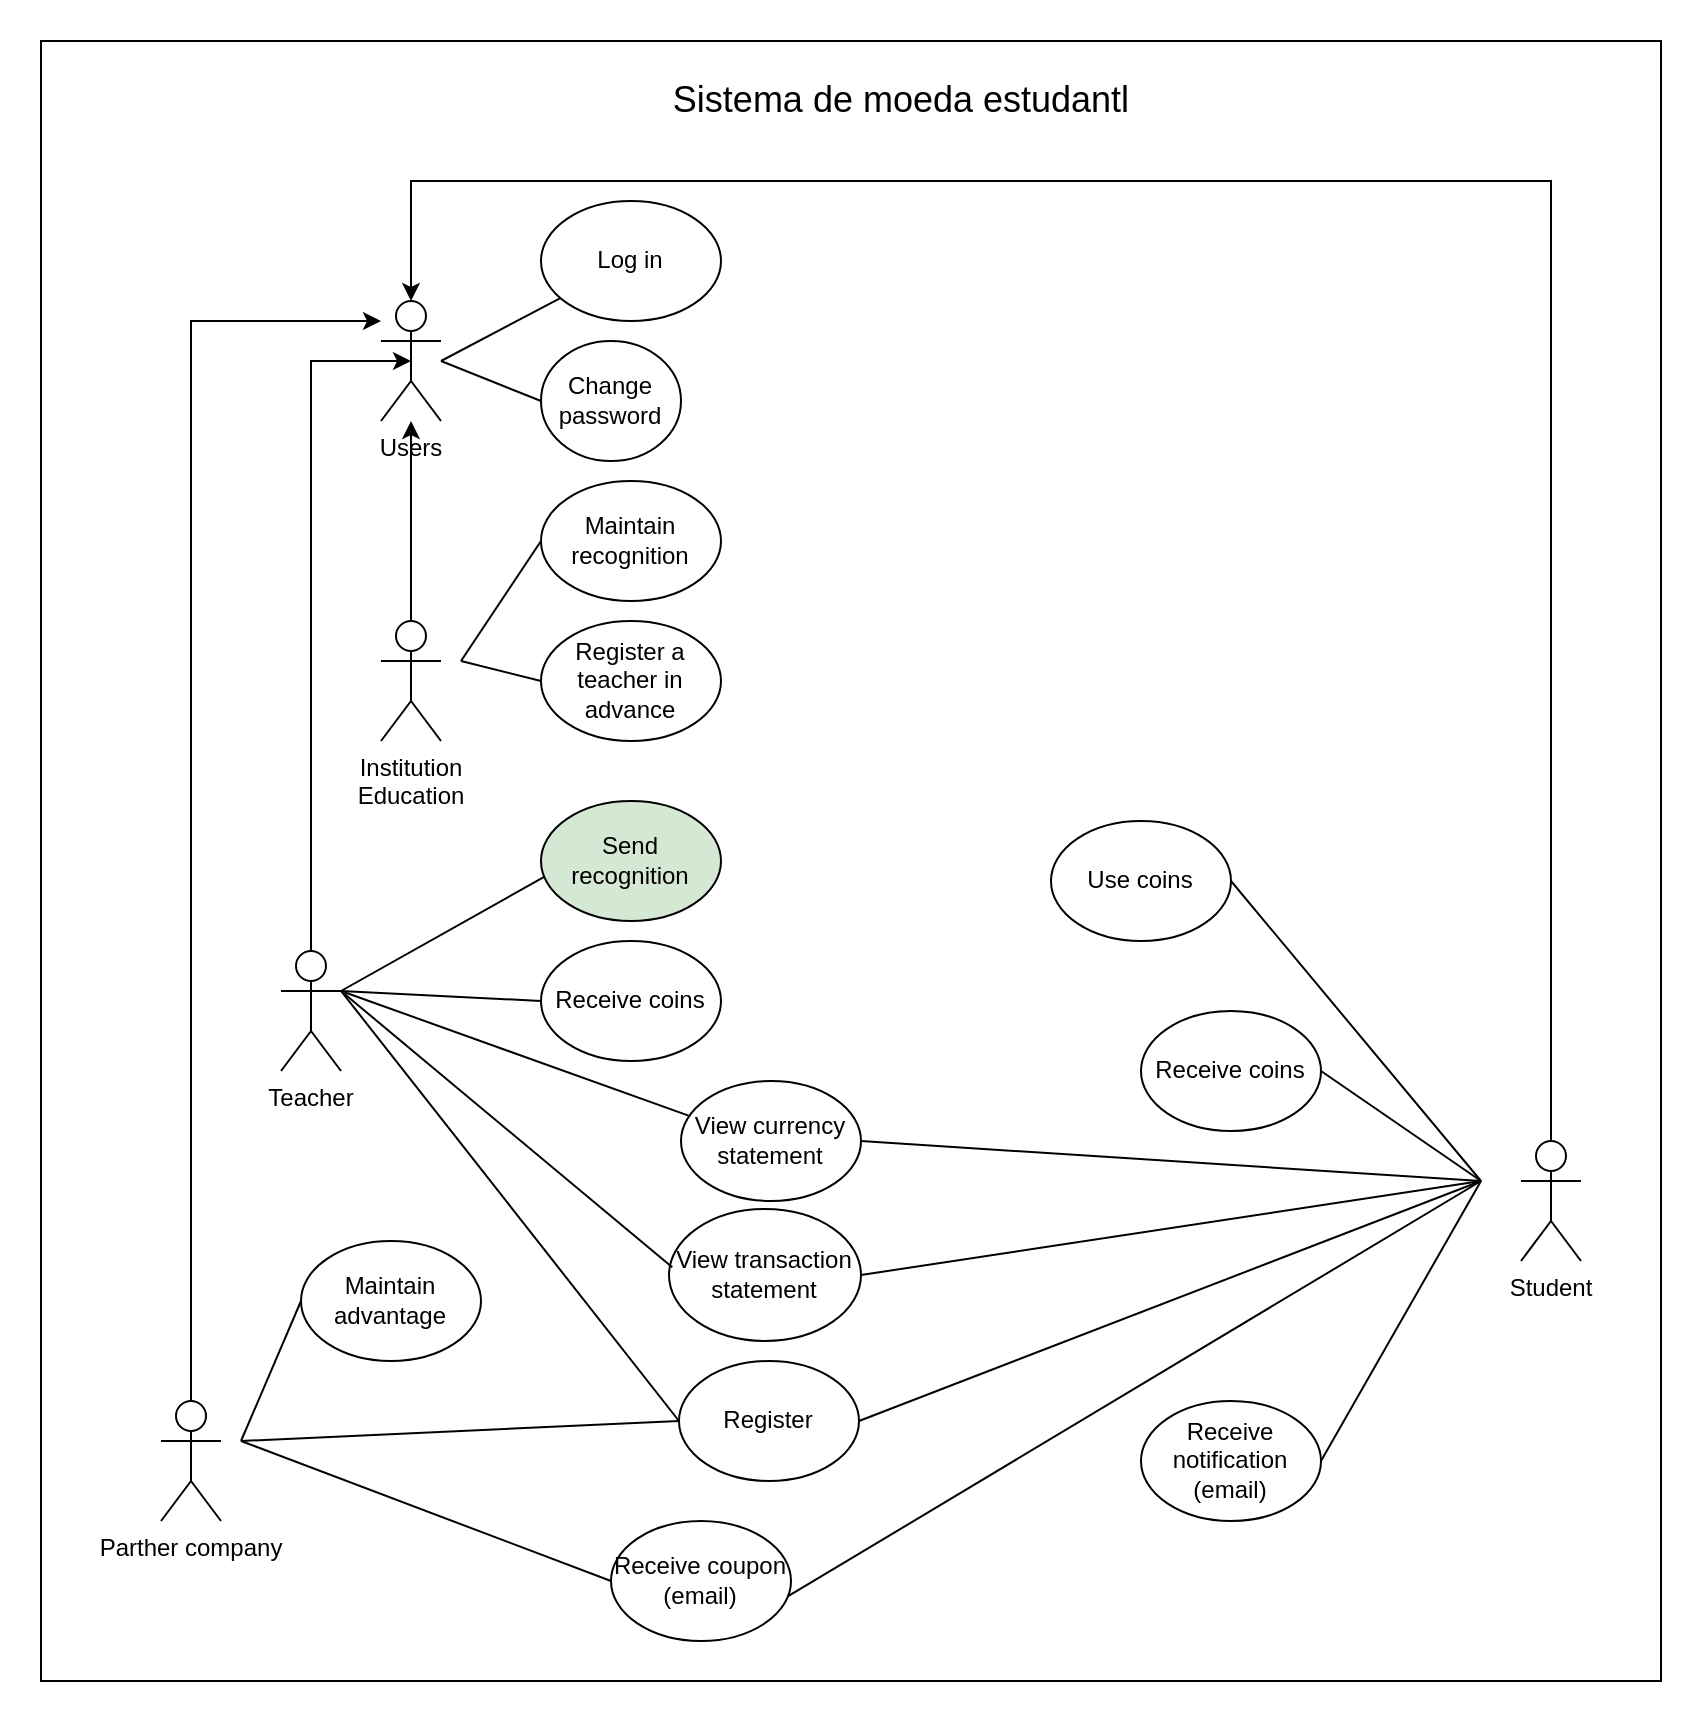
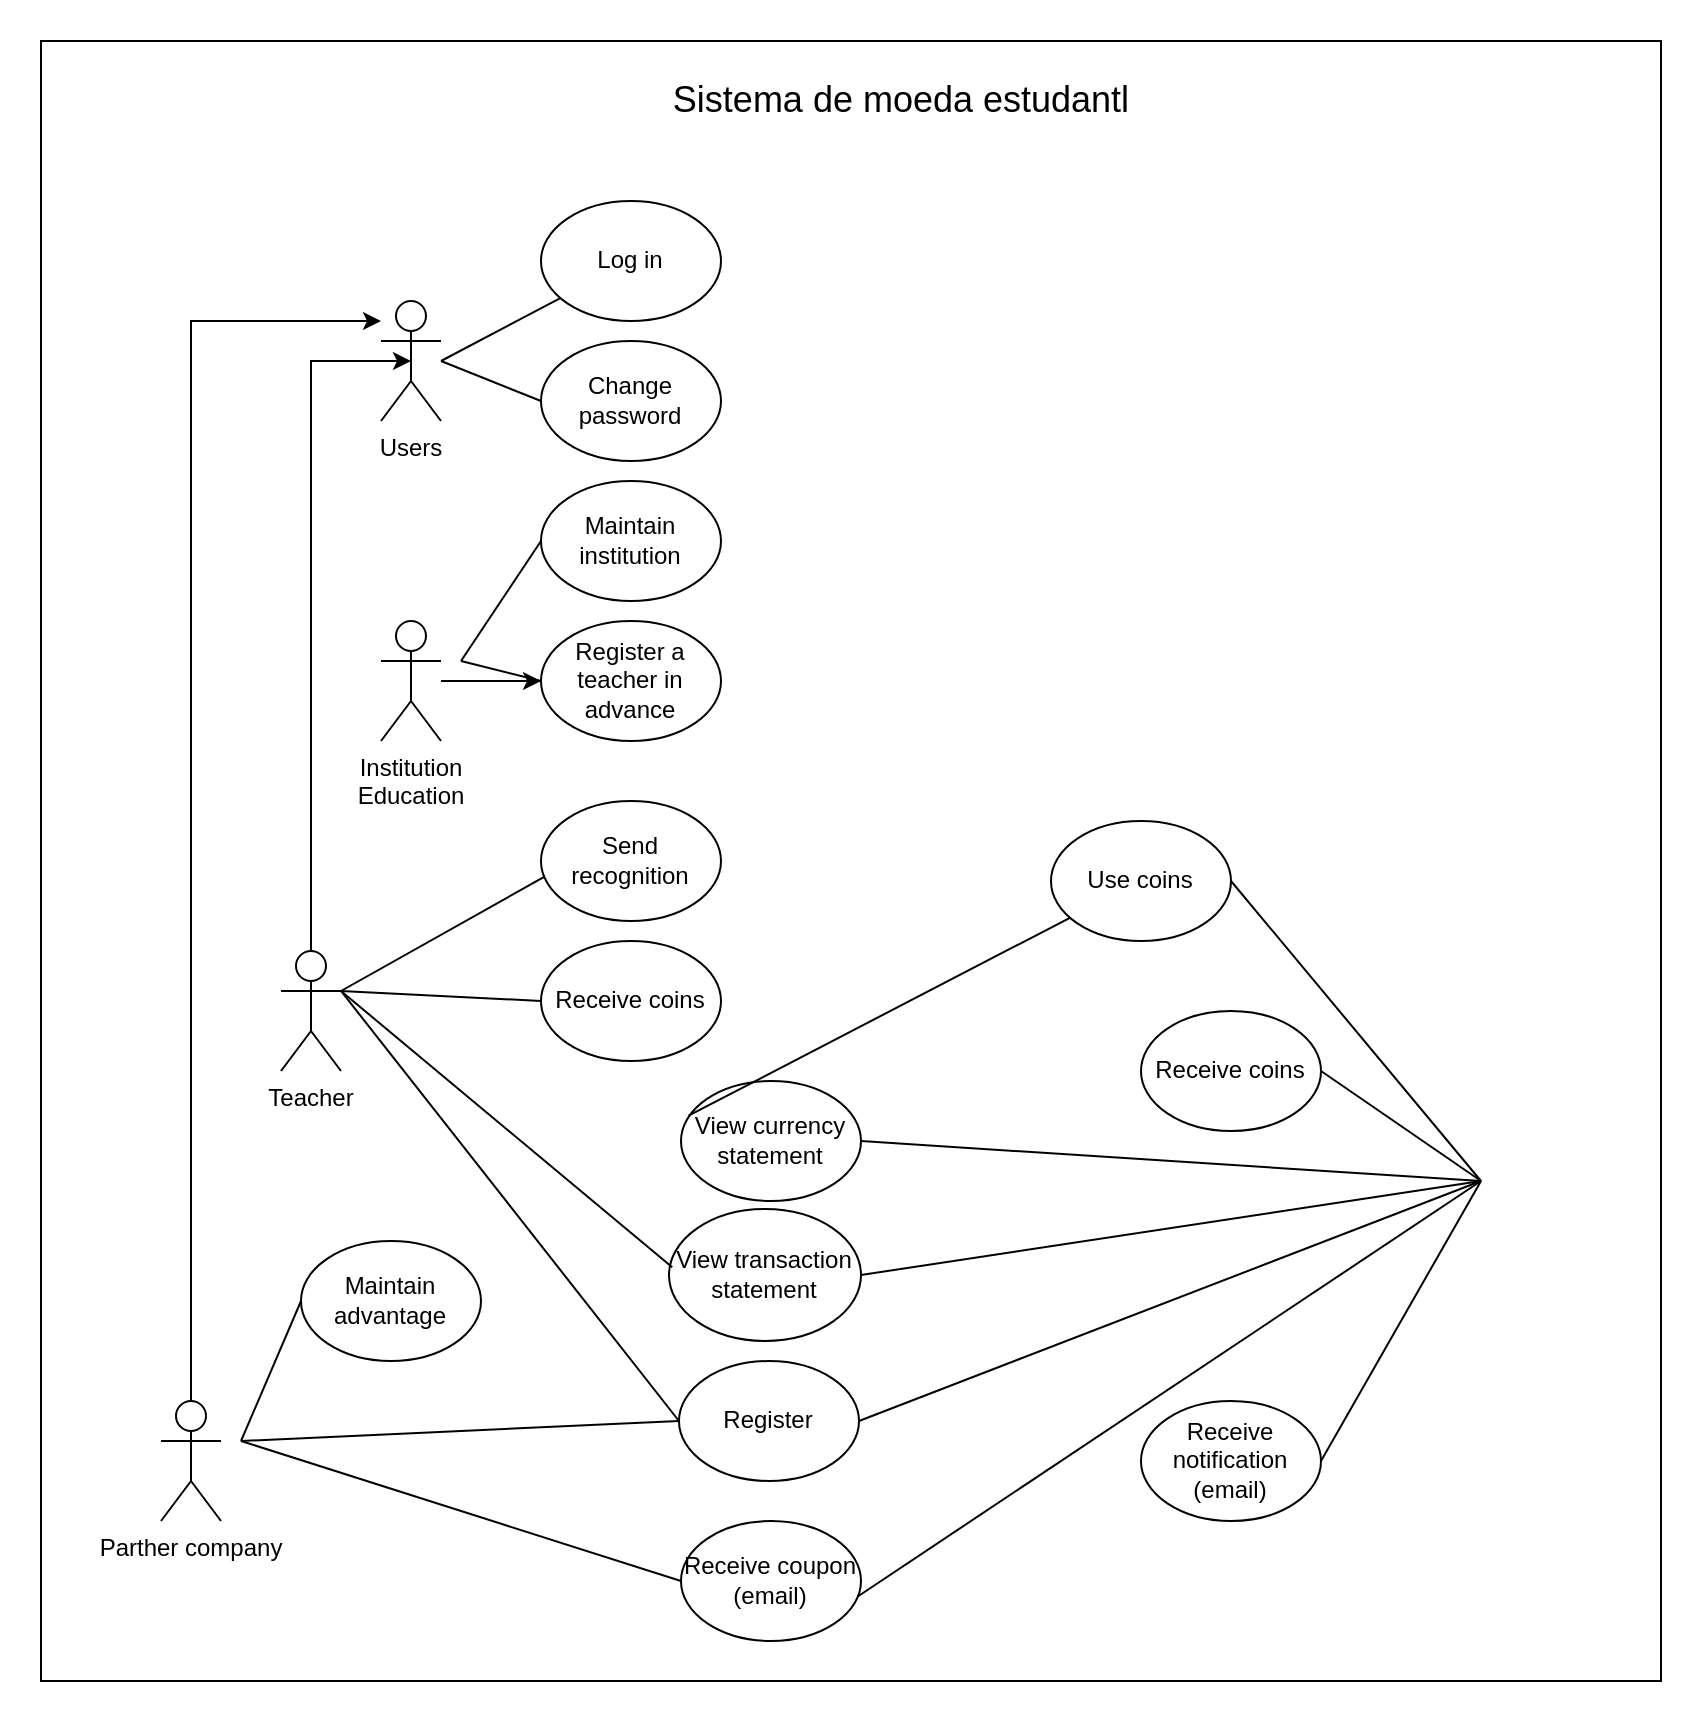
(1408, 181) -> none
(611, 401) -> (631, 401)
(411, 528) -> (484, 681)
(631, 541) -> (631, 541)
(631, 861) -> (631, 861)
(520, 1055) -> (879, 1017)
(1551, 1201) -> none
(701, 1581) -> (771, 1581)
